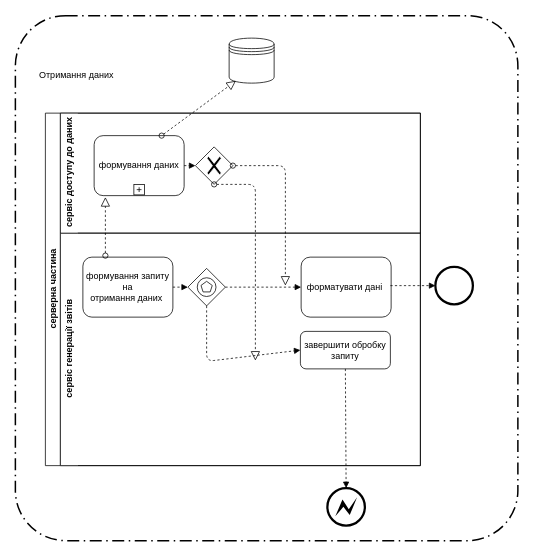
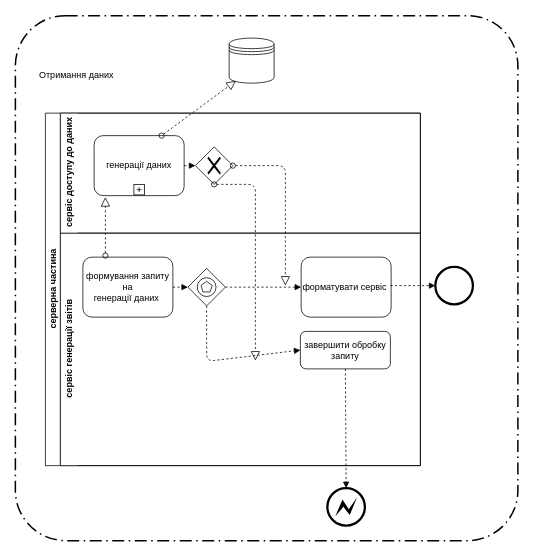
(139, 165) -> (139, 165)
(128, 287) -> (128, 287)
(346, 287) -> (346, 287)
